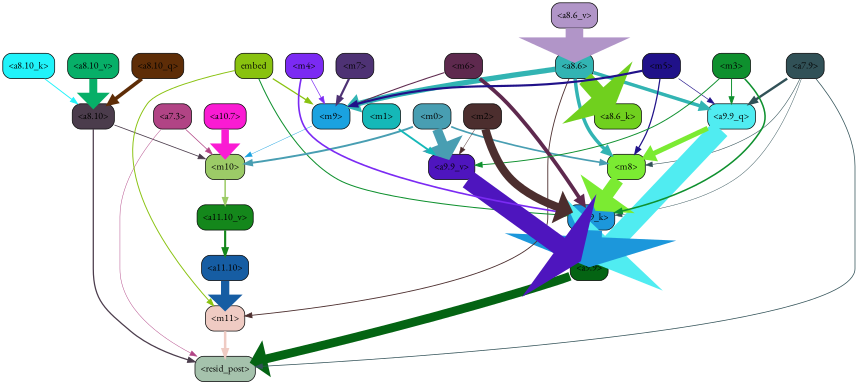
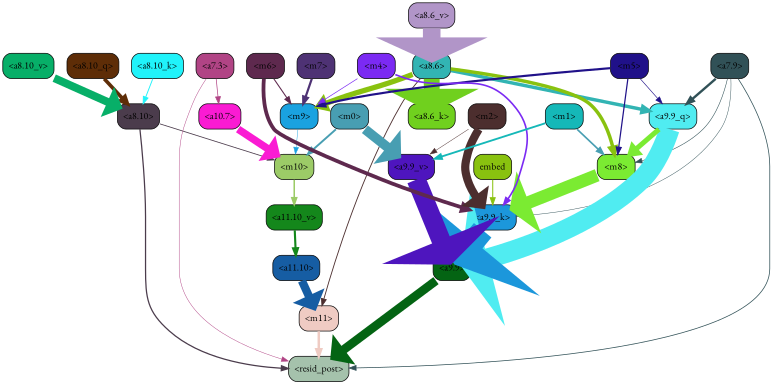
(732, 66) -> none
(466, 83) -> (369, 89)
(289, 89) -> none
(583, 117) -> (591, 105)
(196, 139) -> (217, 88)
(525, 148) -> (588, 139)
(133, 156) -> none
(384, 194) -> (493, 189)
